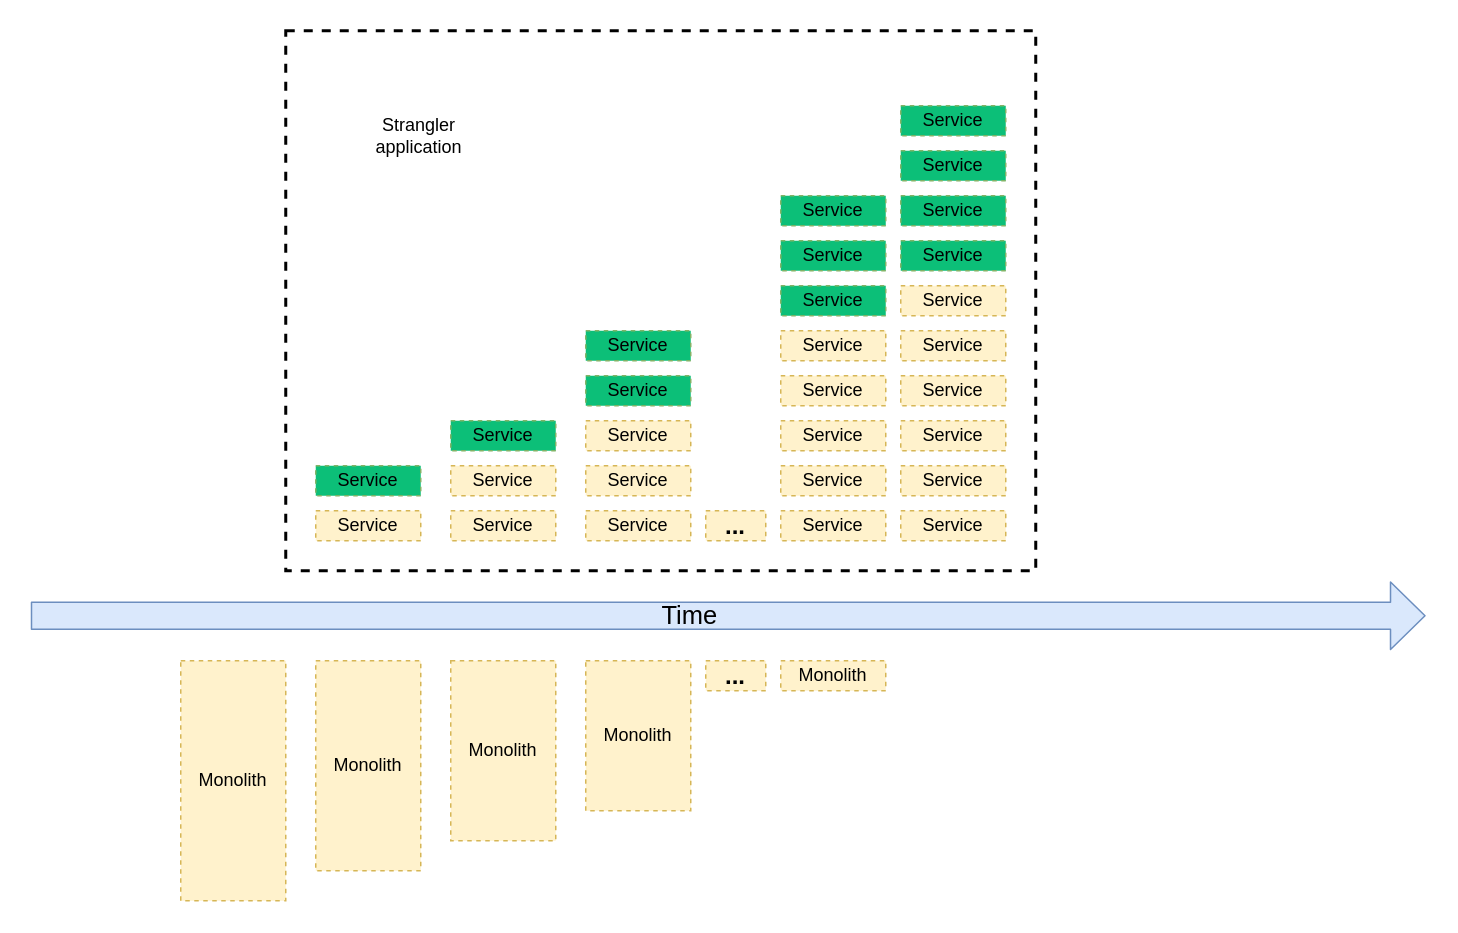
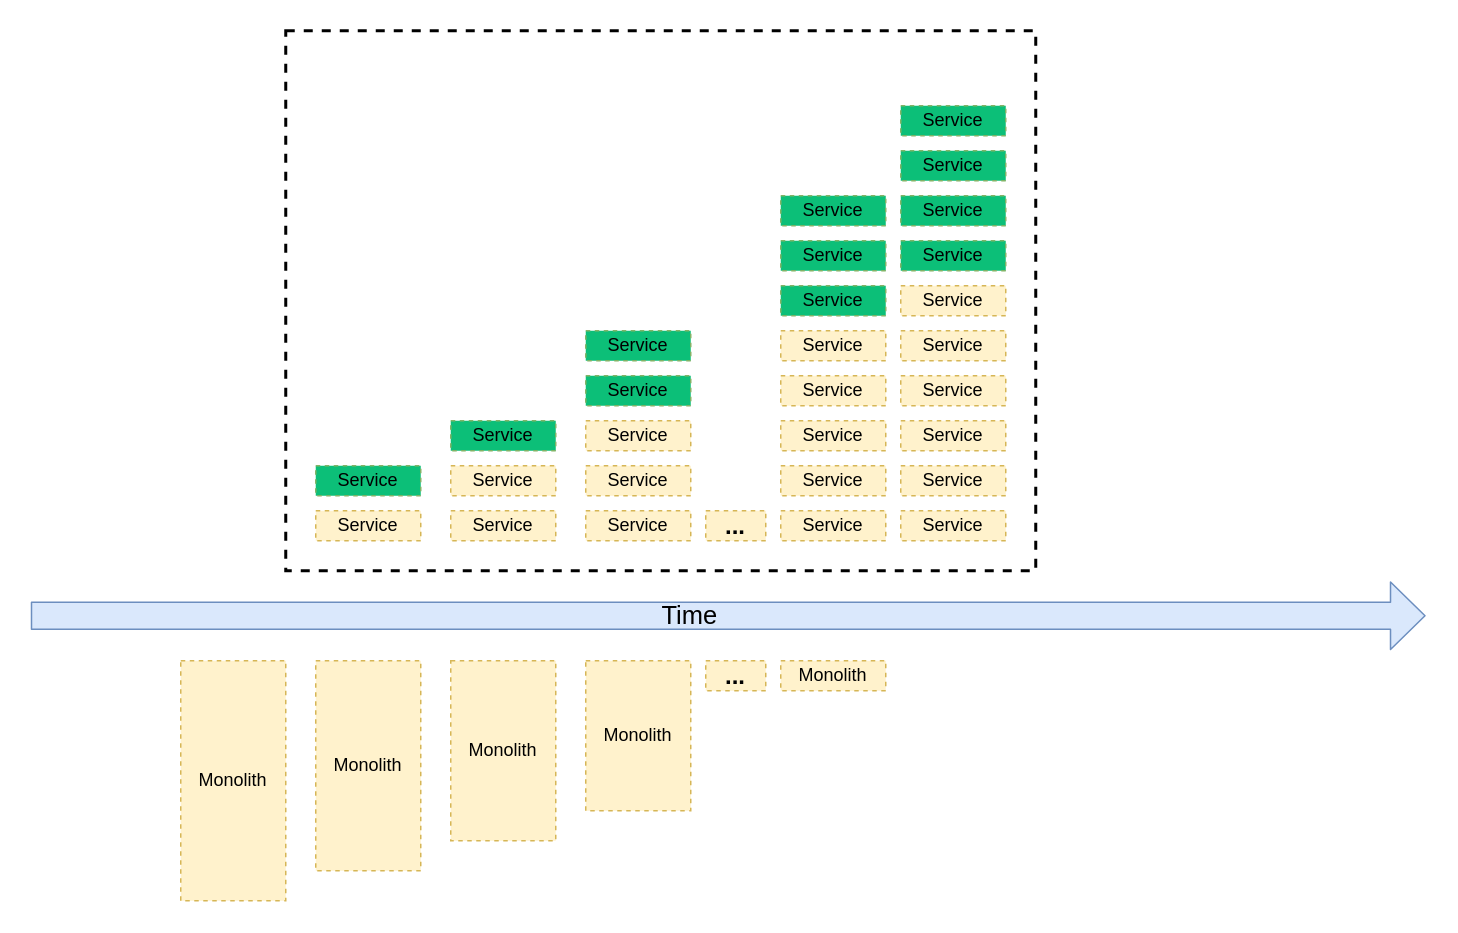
(419, 136) -> none
